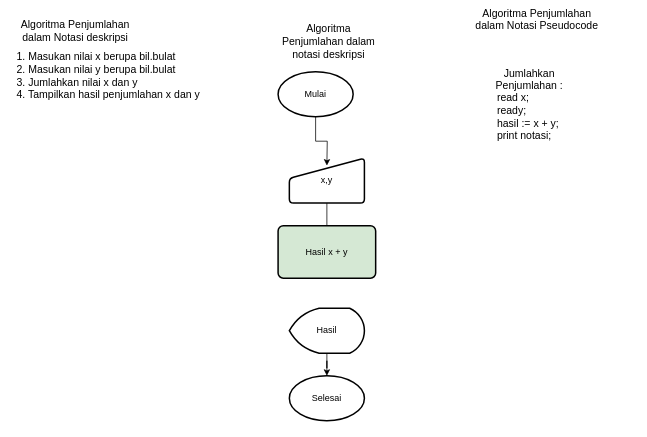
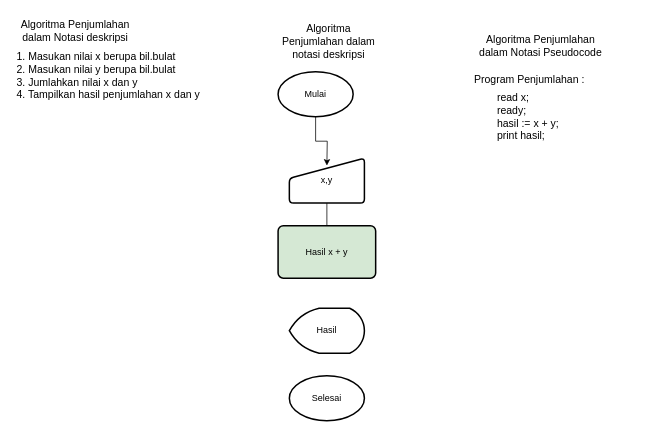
(537, 19) -> (540, 45)
(529, 79) -> (529, 79)
(530, 117) -> (530, 117)
(327, 365) -> none
